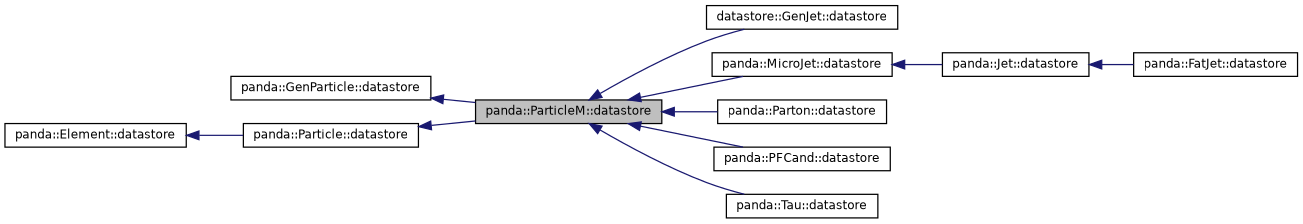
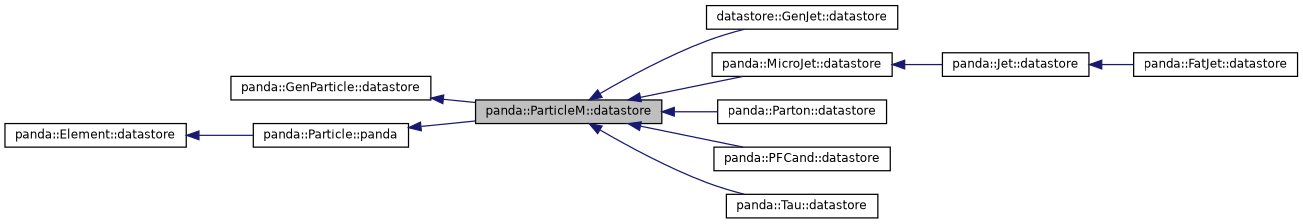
(331, 135) -> (331, 135)
